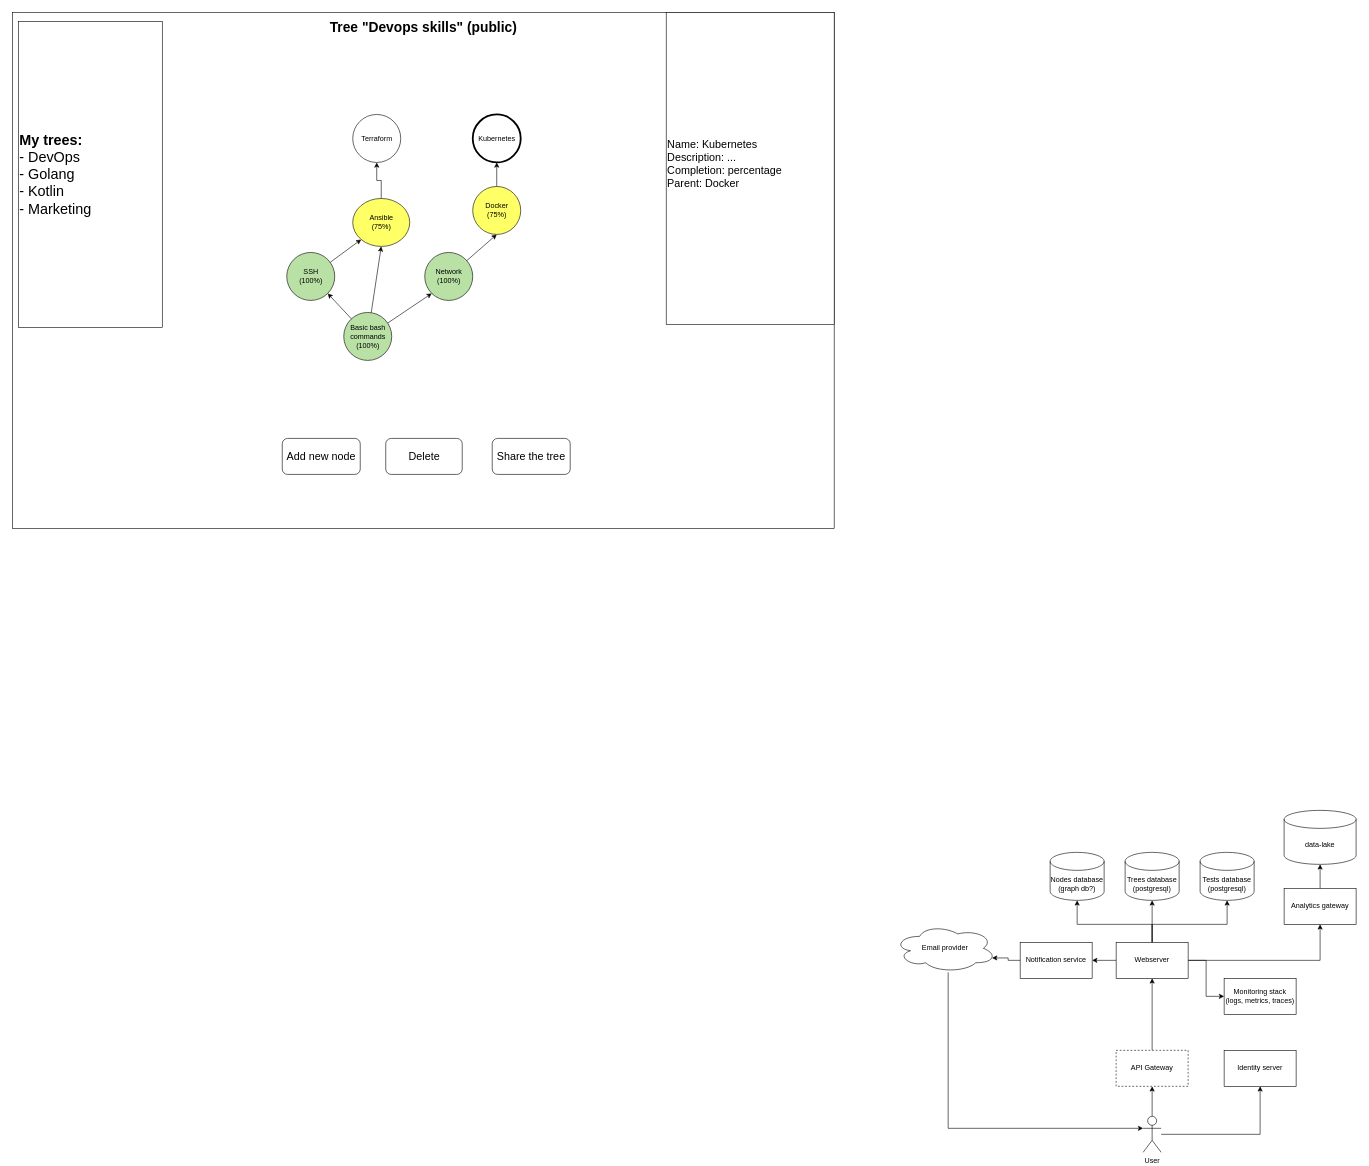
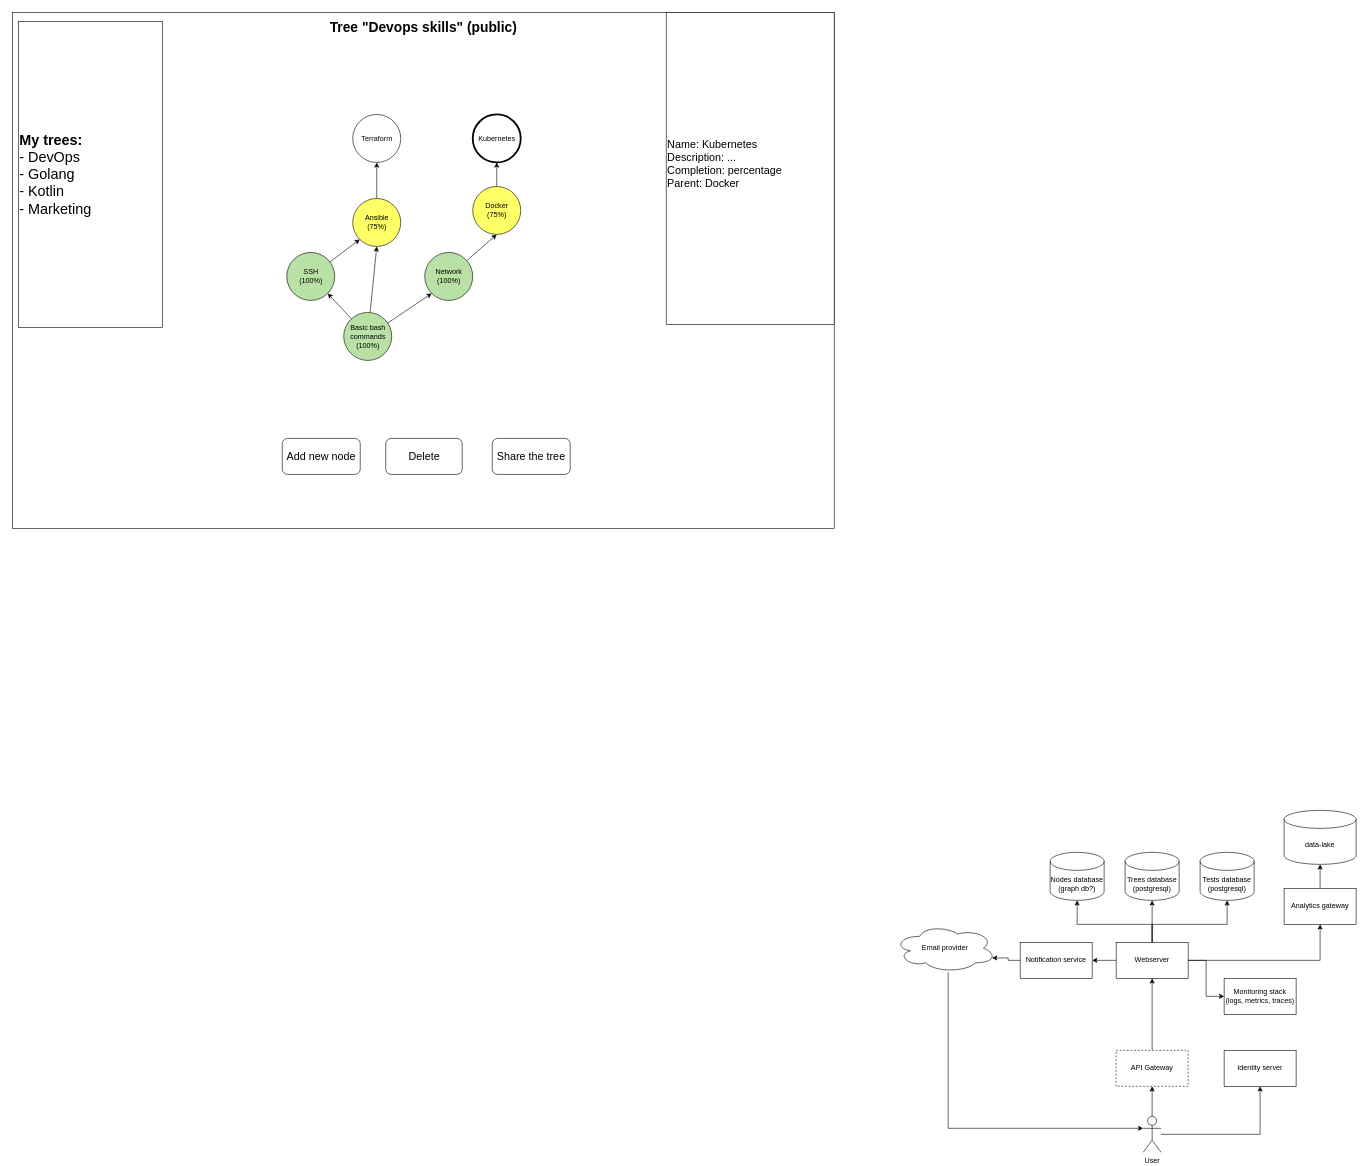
(381, 222) -> (377, 222)
